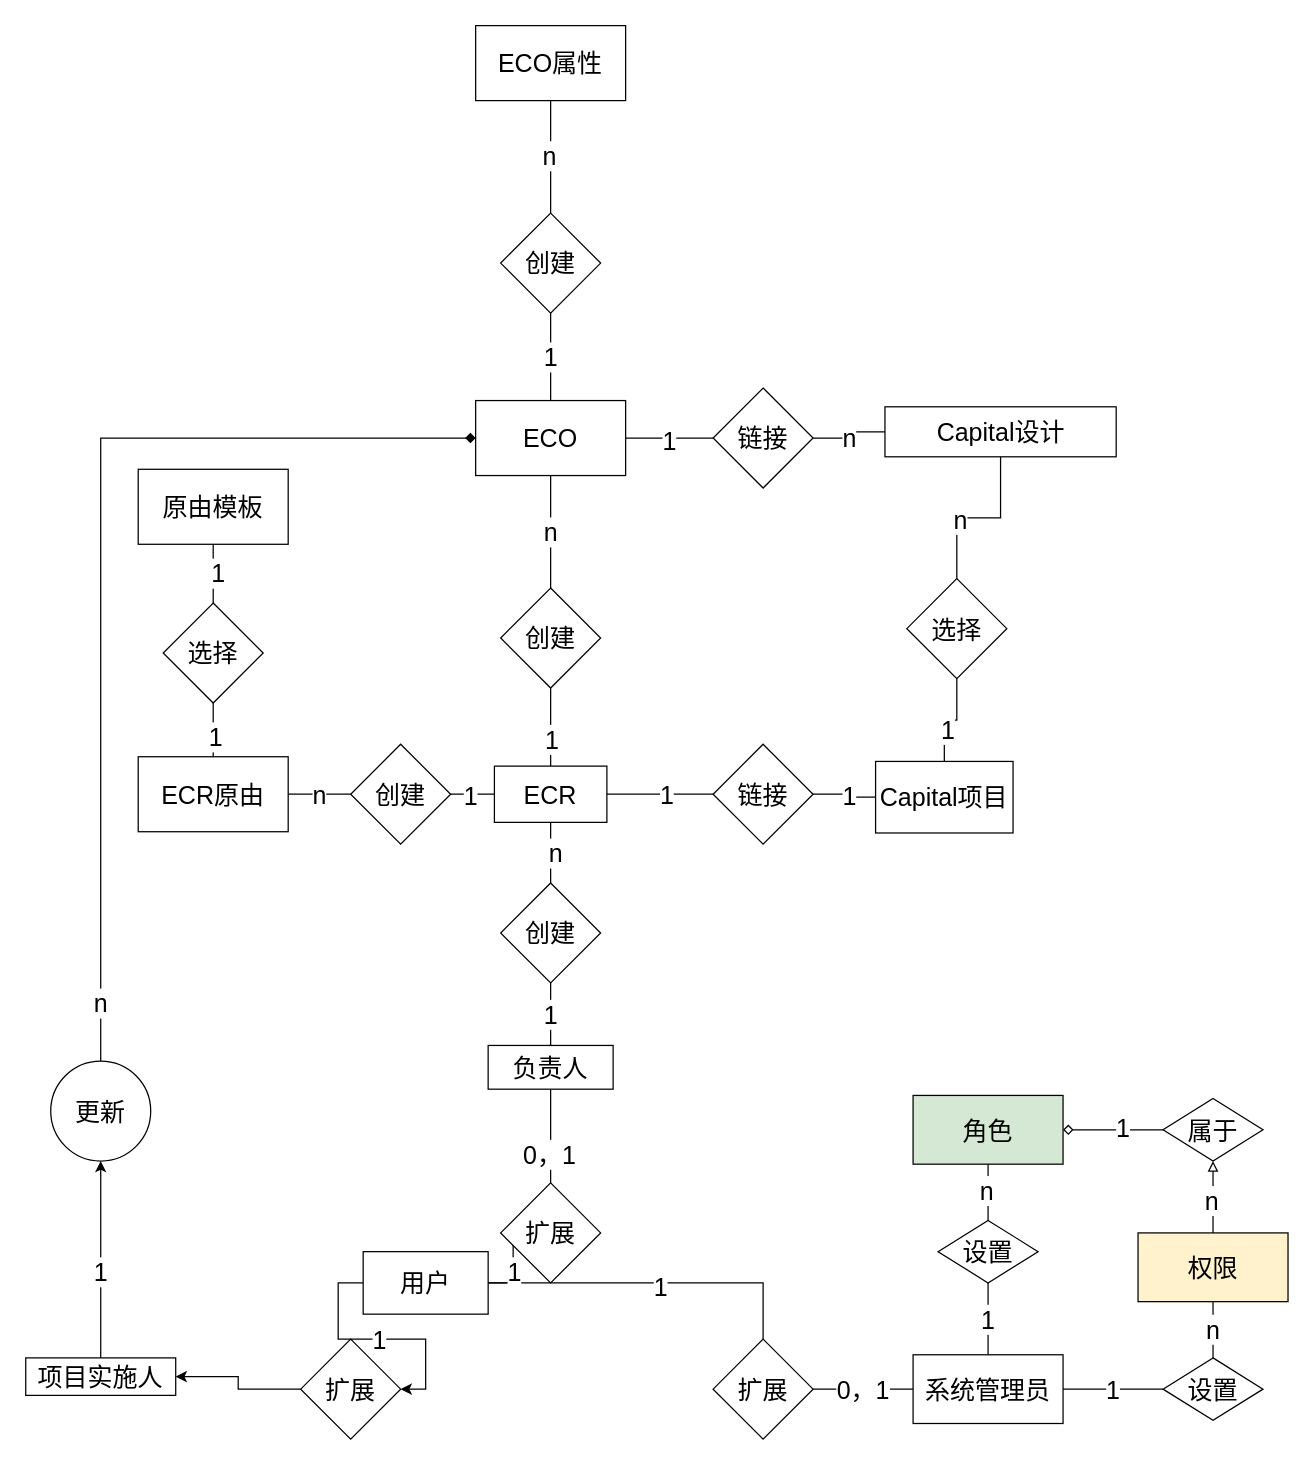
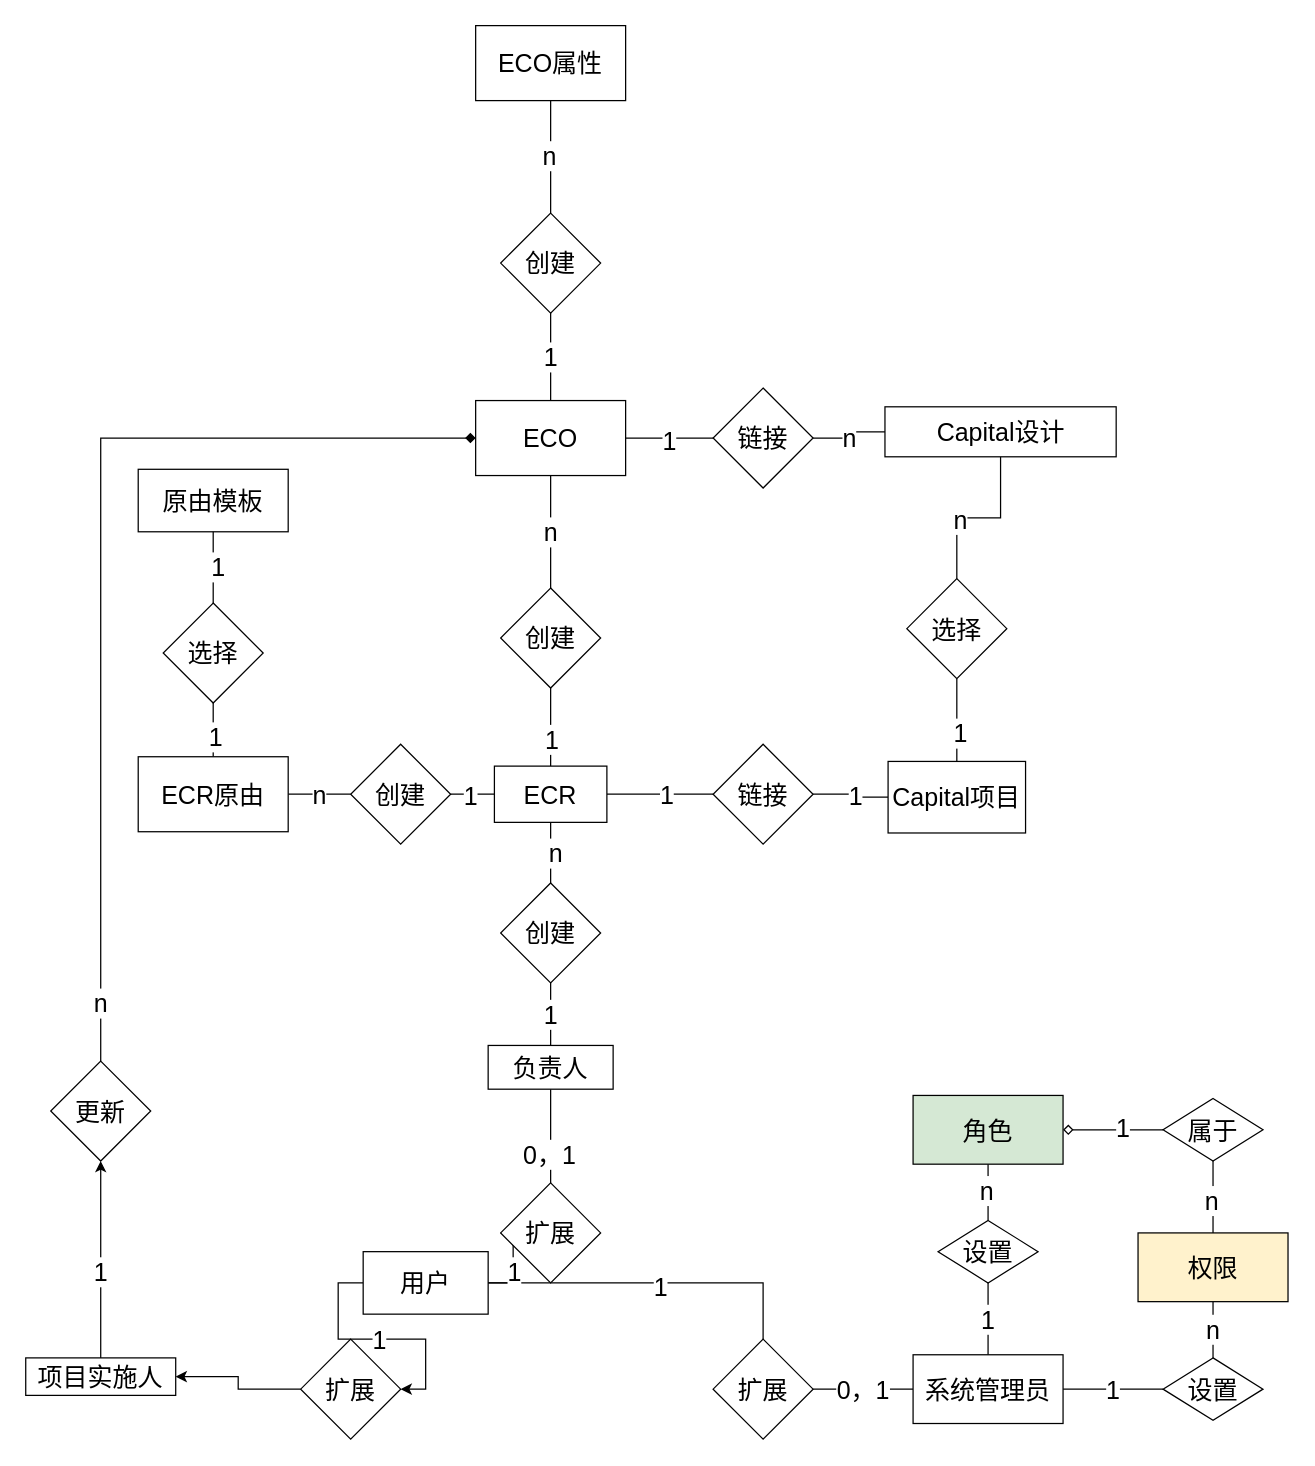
(213, 507) -> (213, 501)
(944, 797) -> (957, 797)
(101, 1111) -> (101, 1111)
(1213, 1172) -> (1213, 1168)
